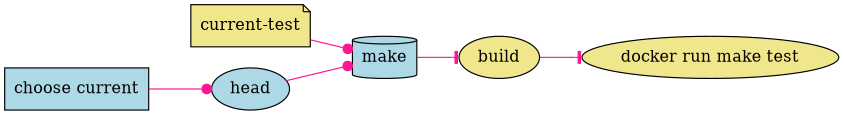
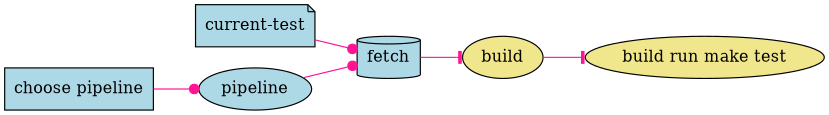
(251, 26) -> (255, 26)
(385, 57) -> (389, 57)
(710, 57) -> (705, 57)
(77, 89) -> (79, 89)
(251, 89) -> (255, 89)
